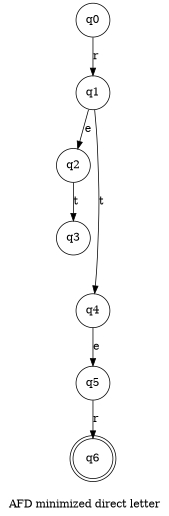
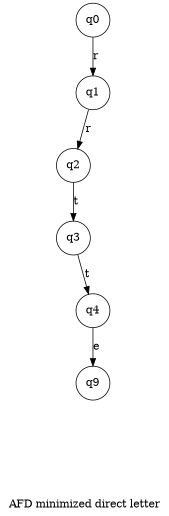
(88, 129) -> (88, 129)
(99, 198) -> (82, 271)
(93, 383) -> (93, 383)
(93, 459) -> none
